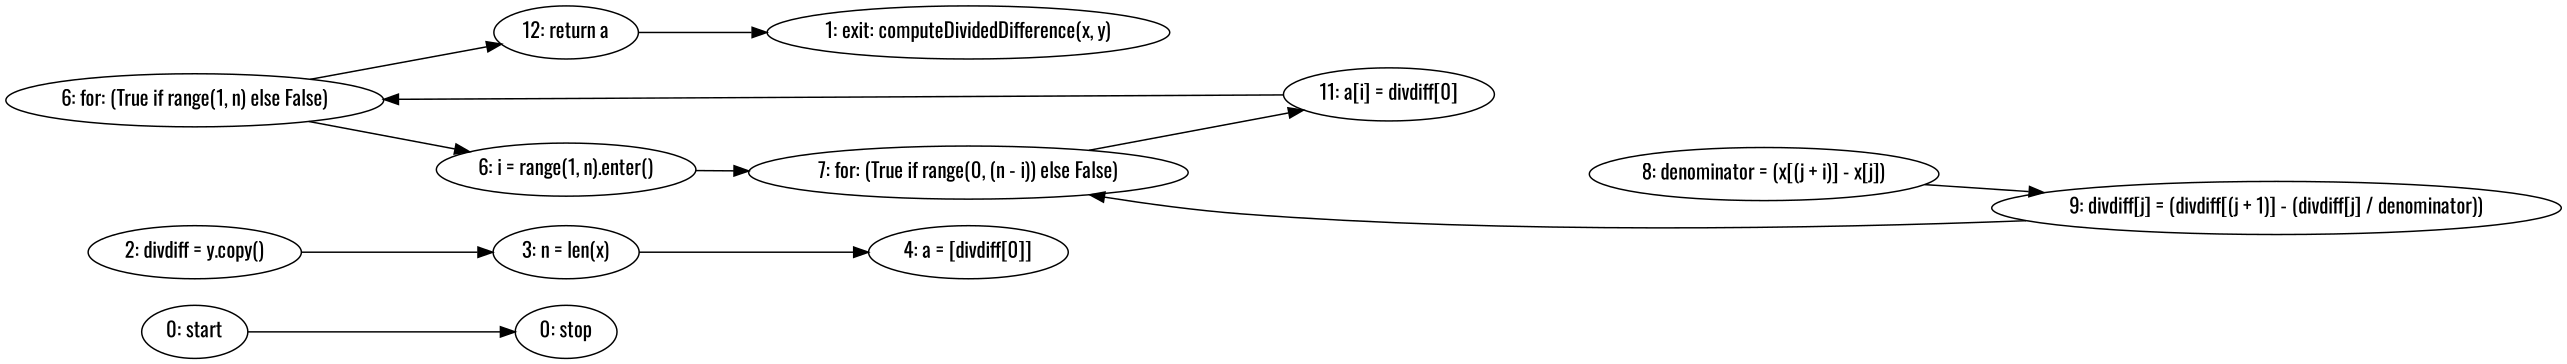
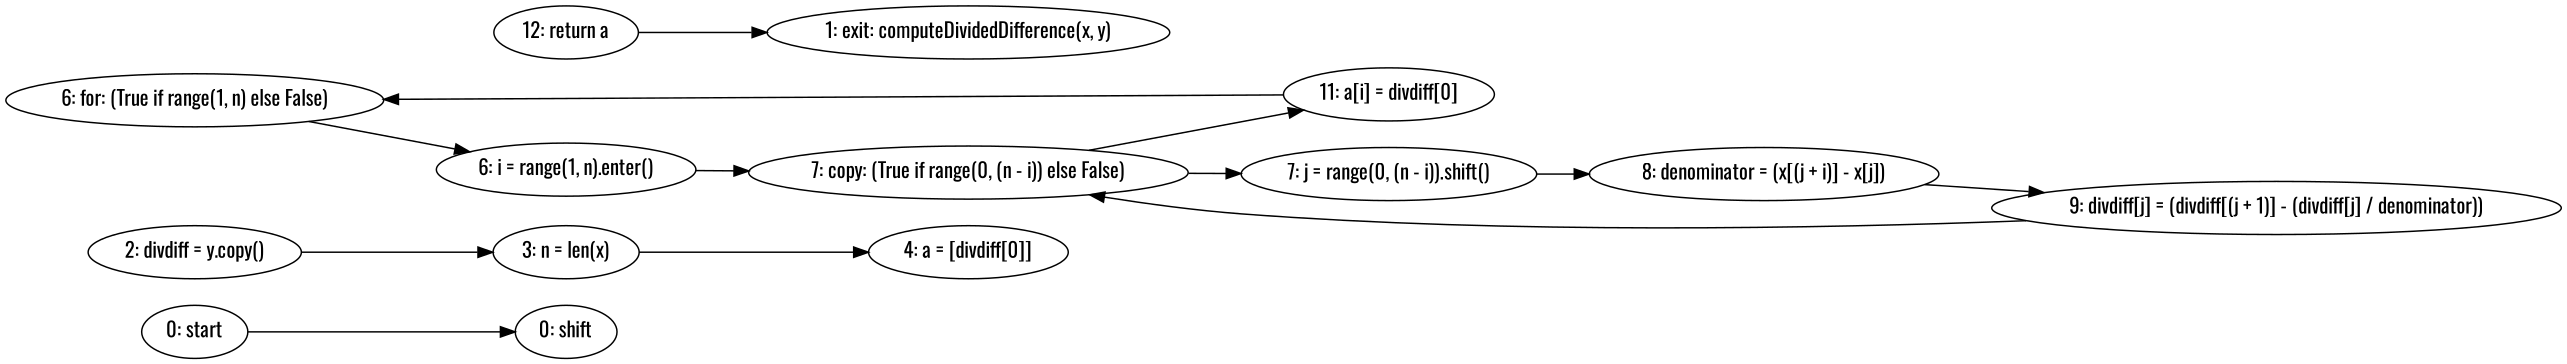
(399, 63) -> none
(968, 173) -> (968, 173)
none -> (1389, 174)
(566, 332) -> (566, 332)
